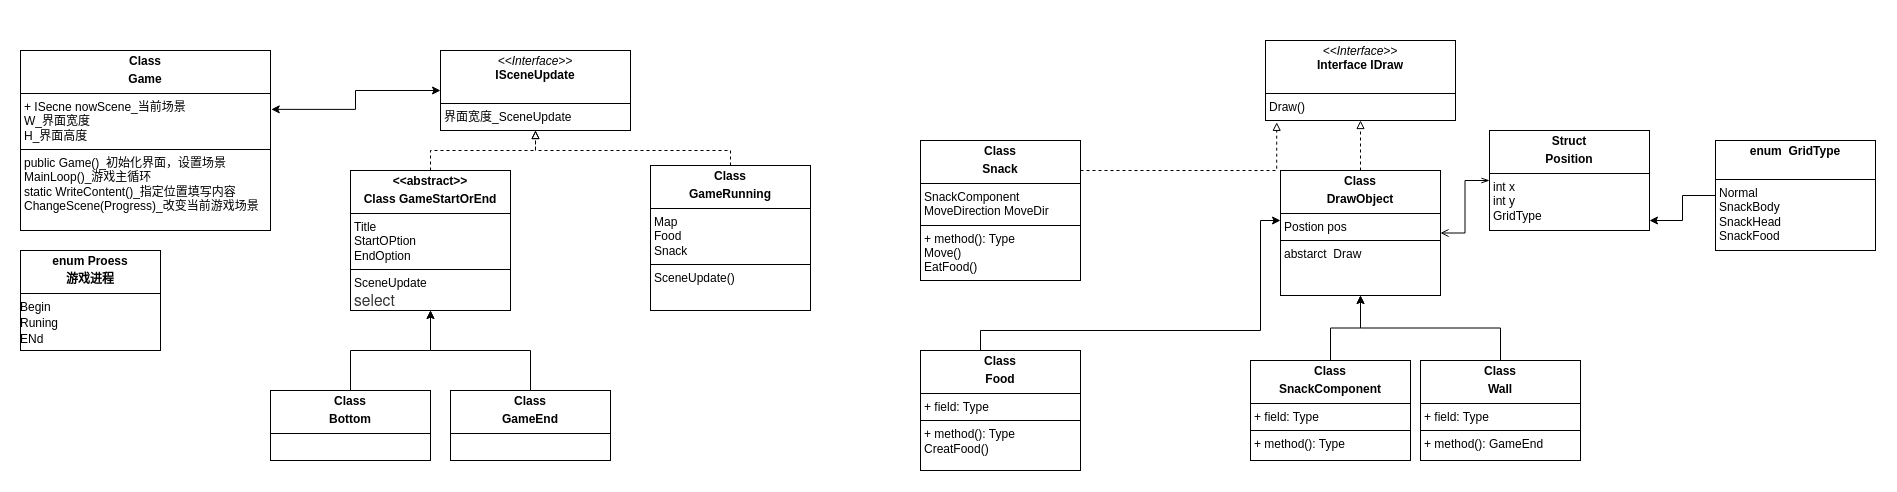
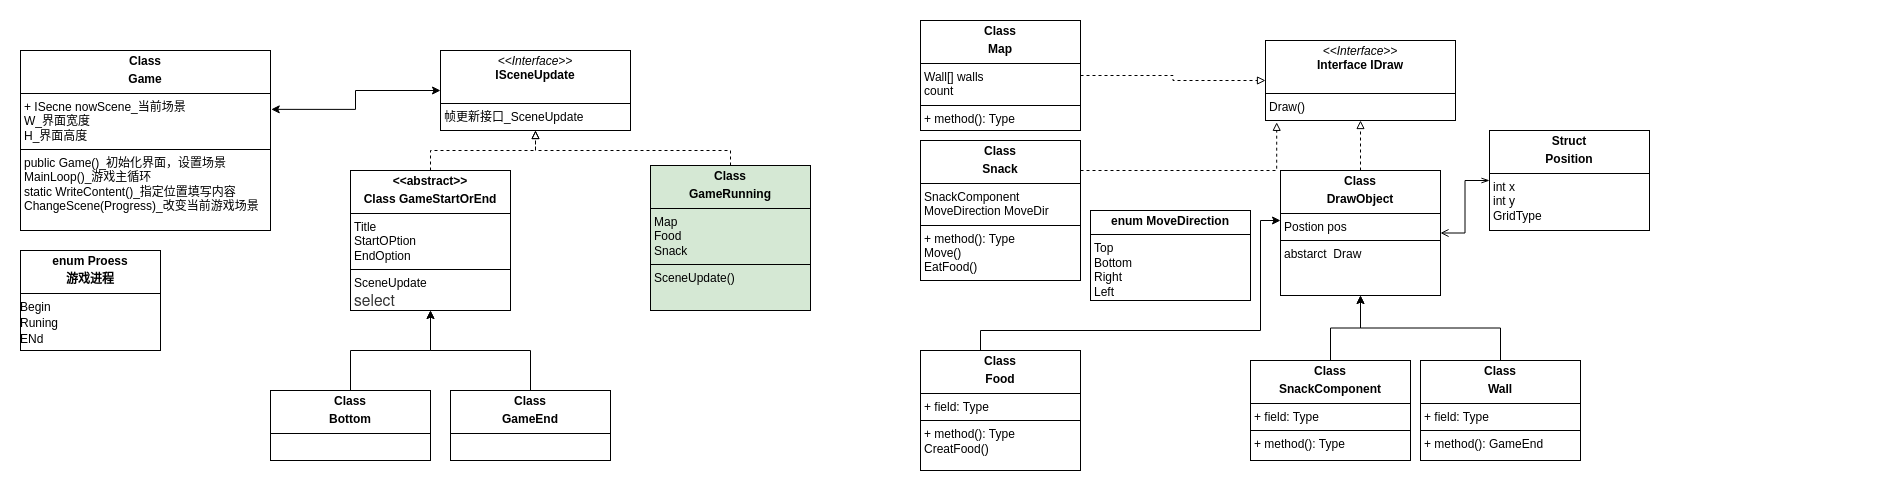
(505, 72) -> (511, 72)
none -> (1001, 76)
none -> (1171, 76)
(1796, 196) -> none
(1683, 205) -> none
(731, 238) -> (731, 238)
none -> (1171, 256)
